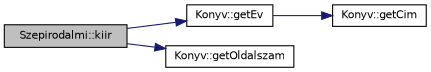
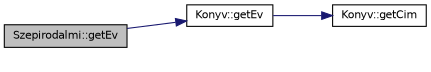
(66, 36) -> (66, 36)
(230, 57) -> none
